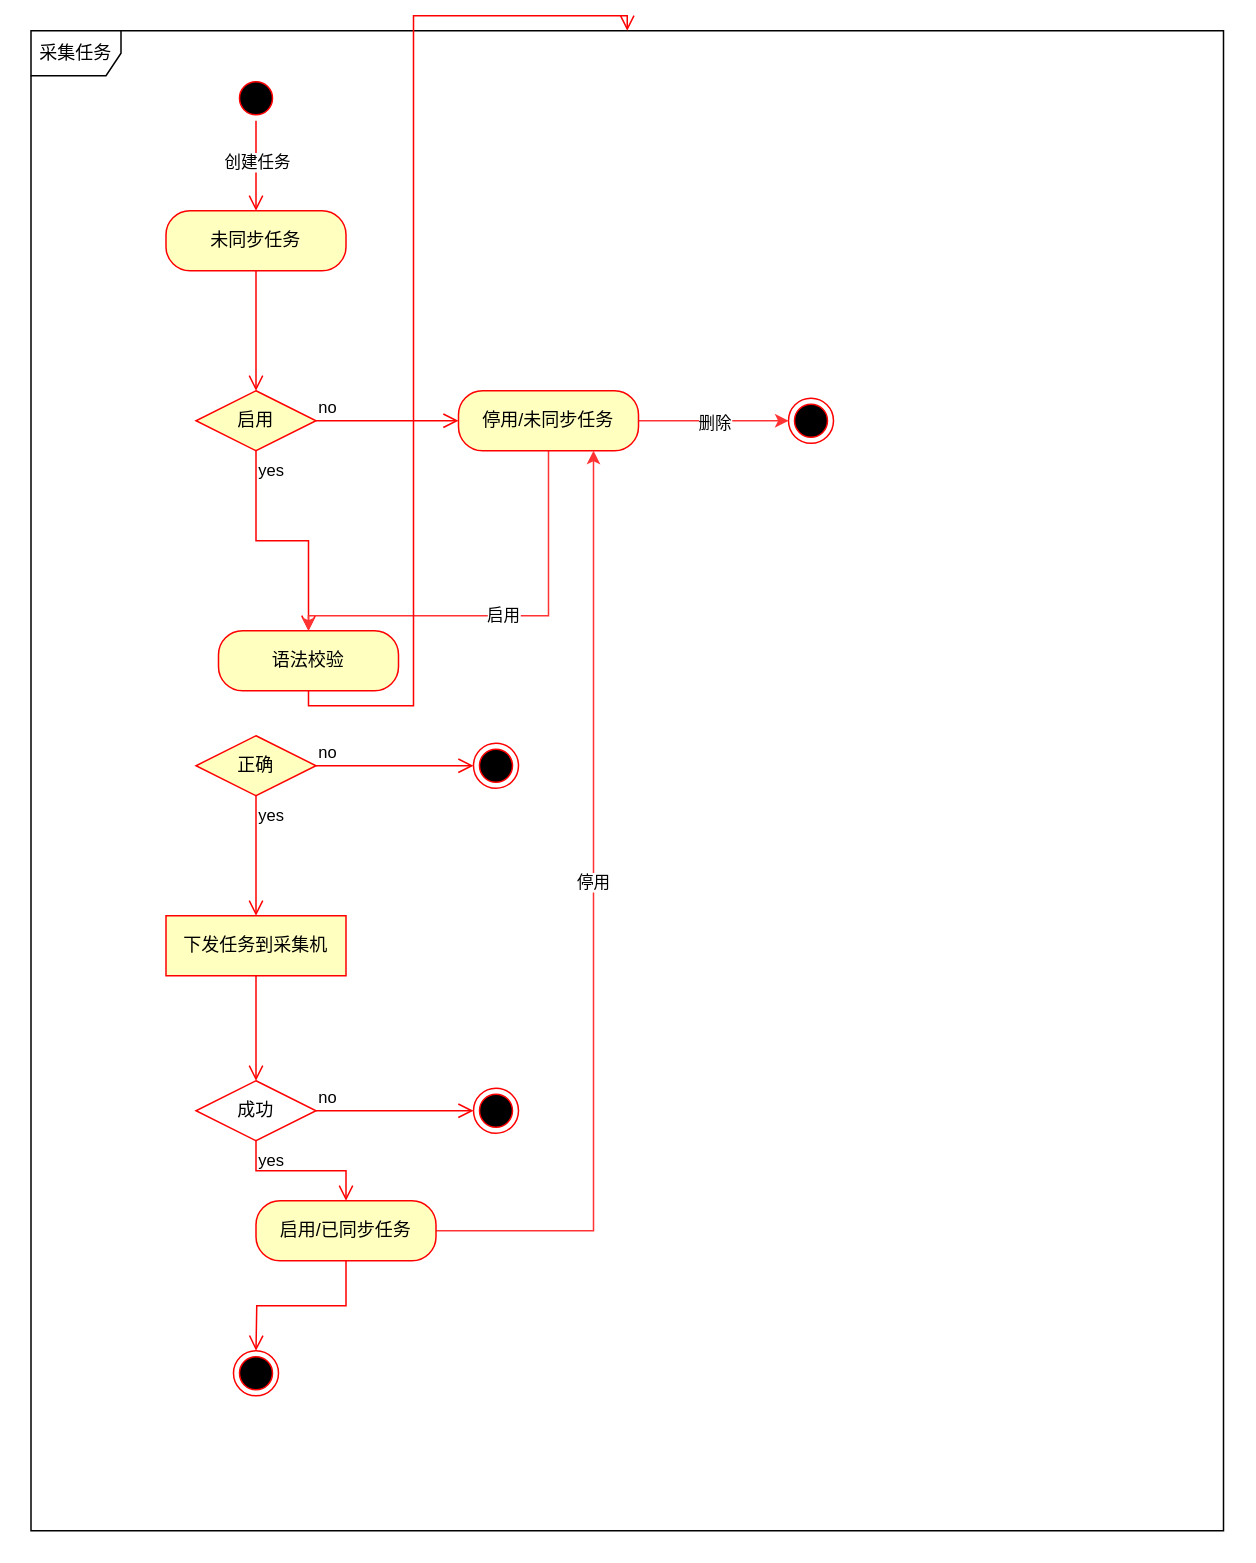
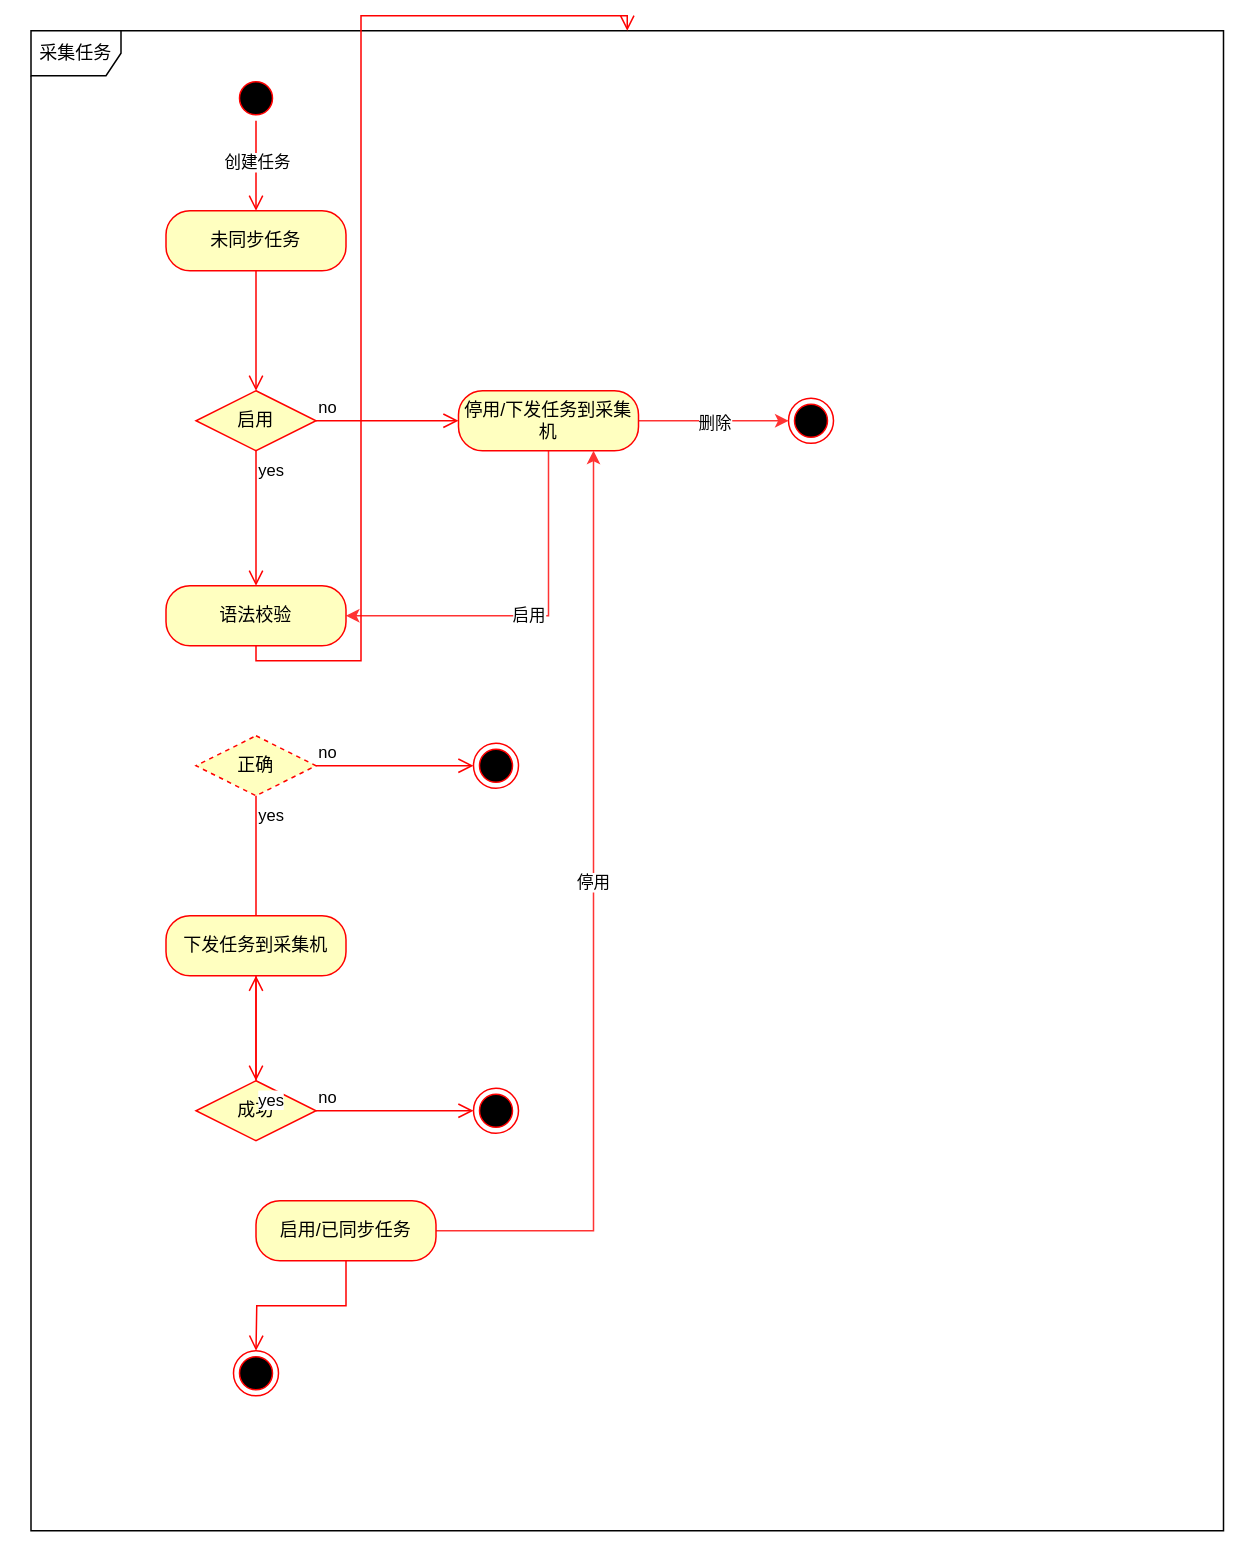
(548, 421) -> (548, 421)
(308, 661) -> (256, 616)
(256, 766) -> (256, 766)
(256, 908) -> (256, 909)
(256, 946) -> (256, 946)
(256, 1111) -> (256, 1111)
(299, 1171) -> (256, 1080)
